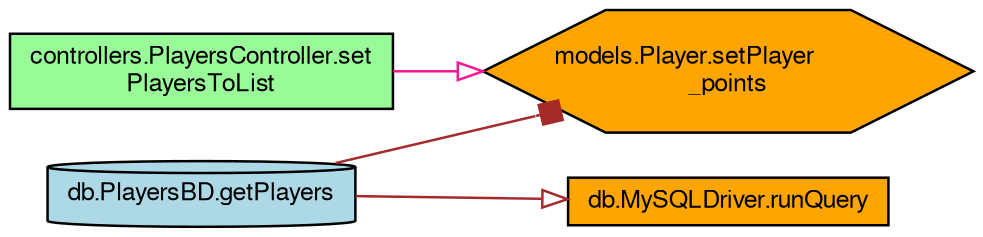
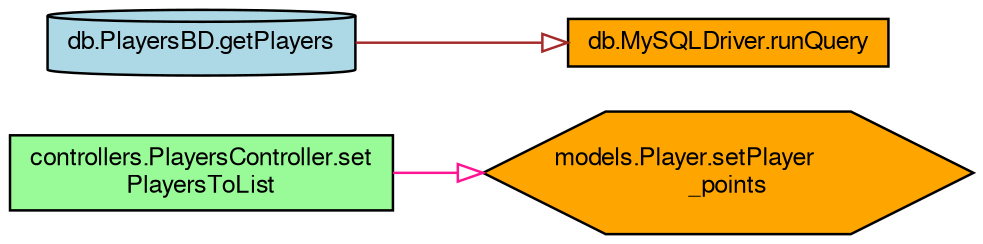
(436, 140) -> none
